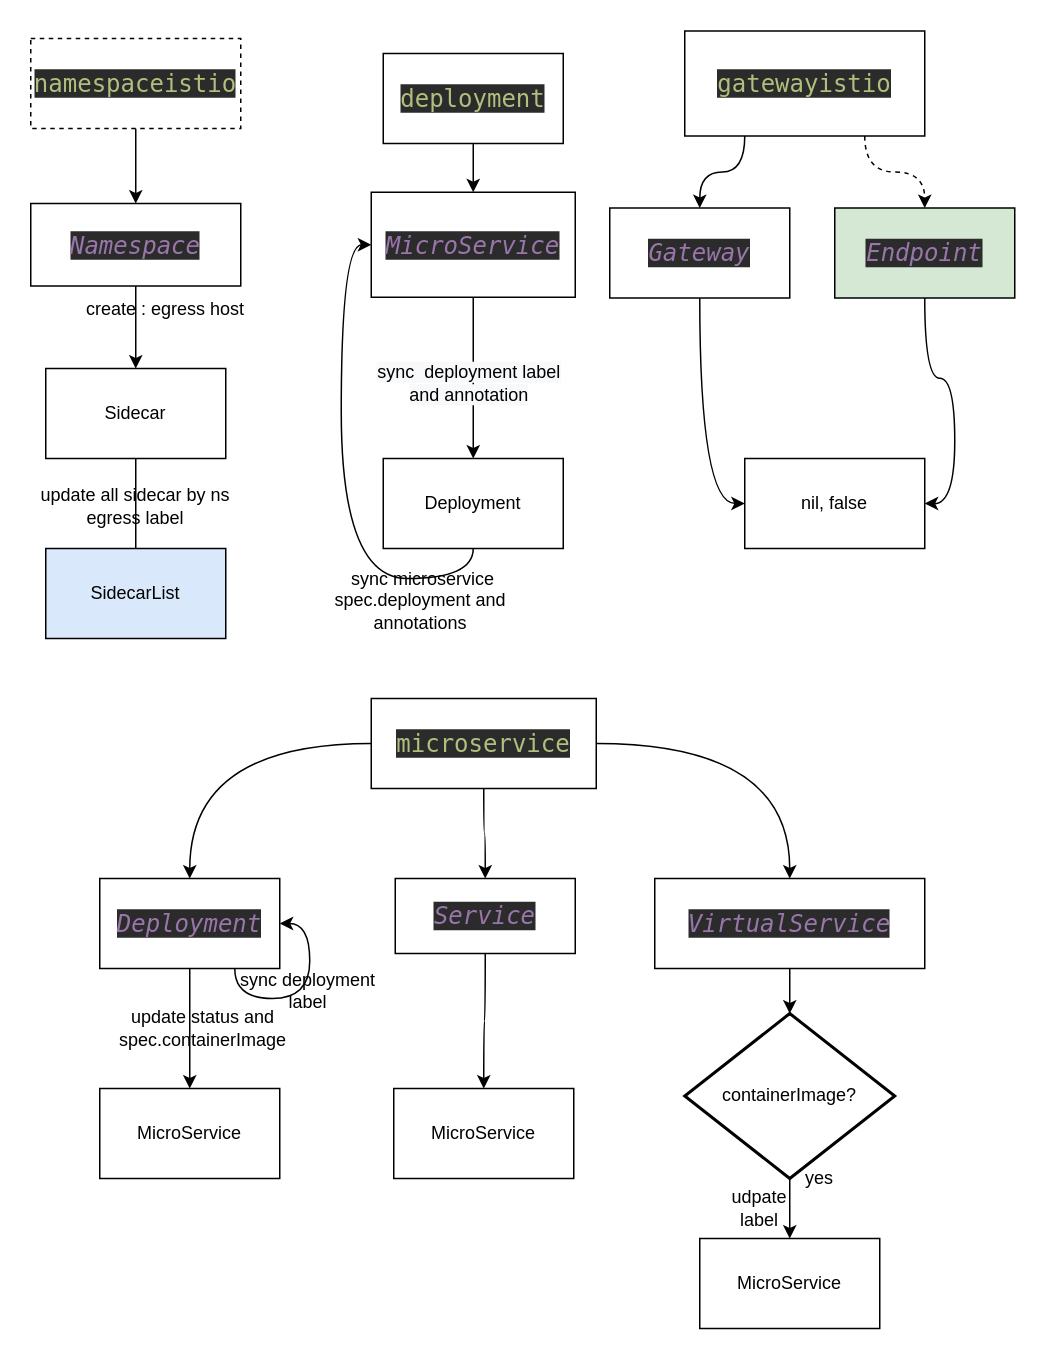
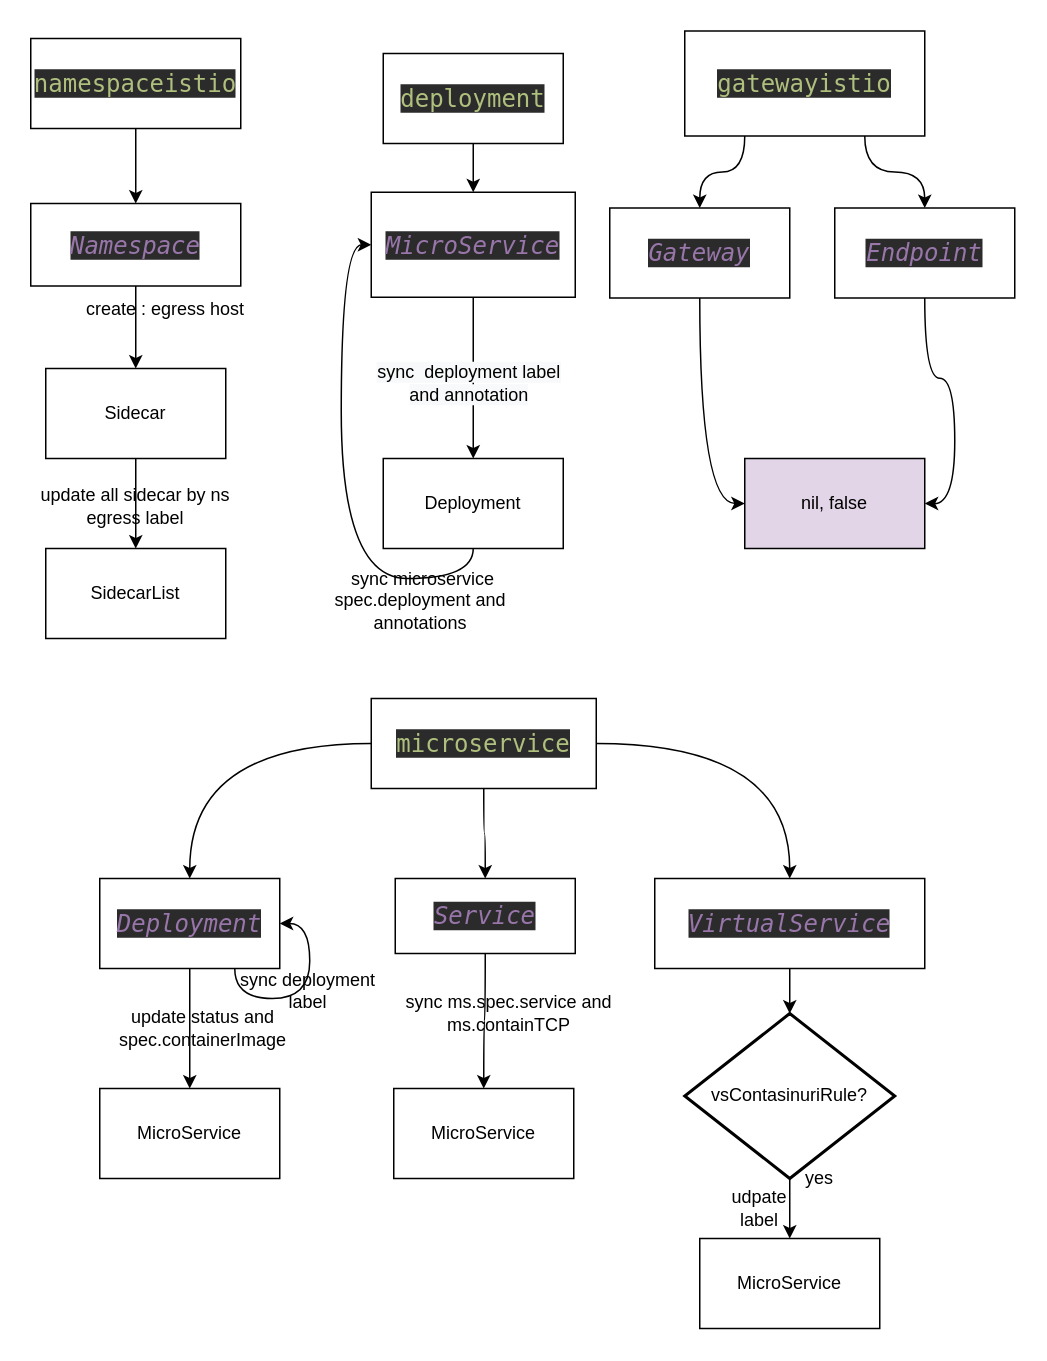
(136, 83) -> (136, 83)
(892, 172) -> (892, 172)
(925, 253) -> (925, 253)
(835, 503) -> (835, 503)
(136, 541) -> (136, 537)
(136, 593) -> (136, 593)
none -> (509, 1013)
(790, 1096) -> (790, 1096)
